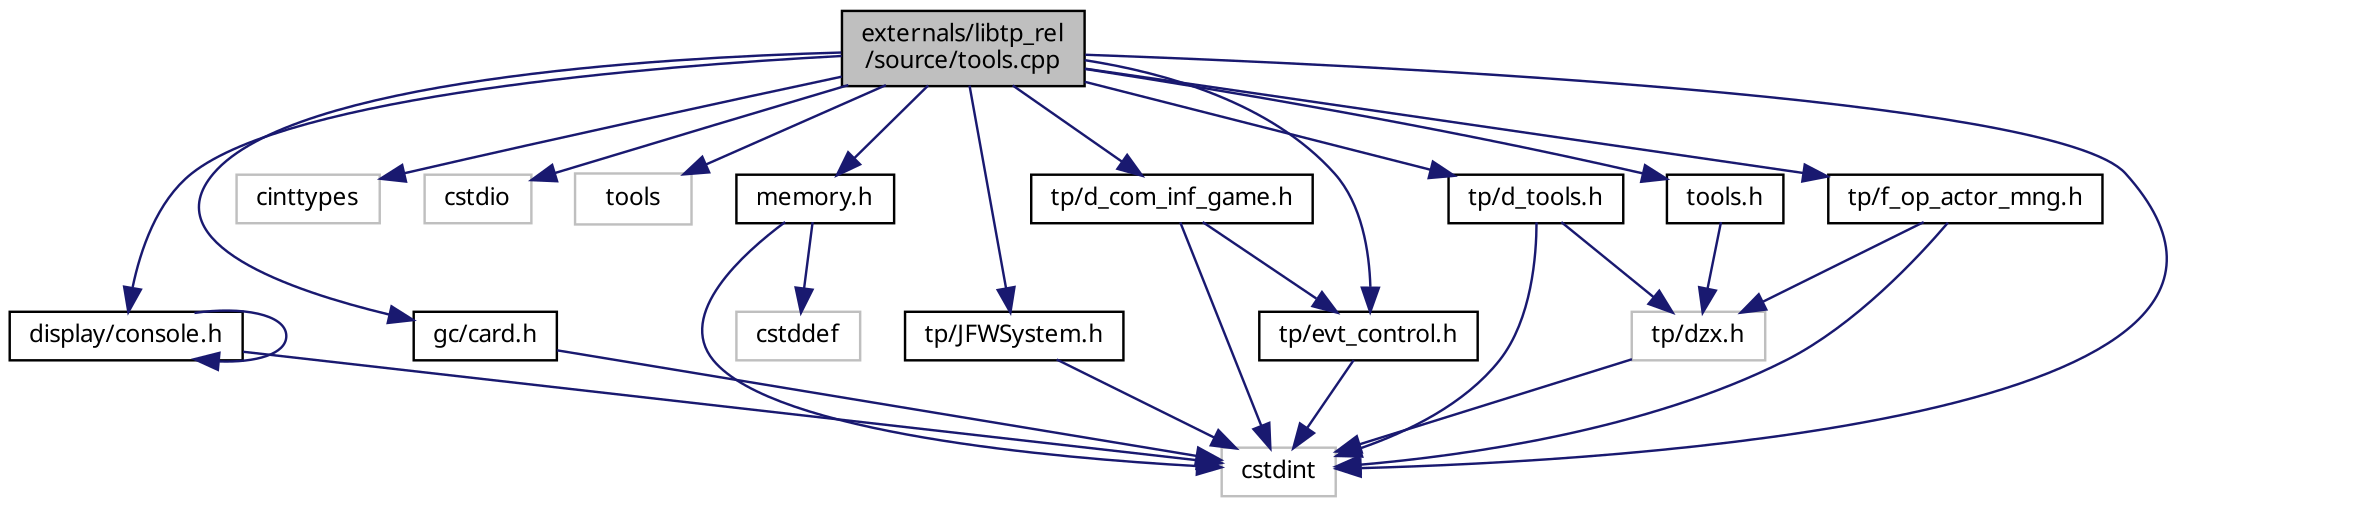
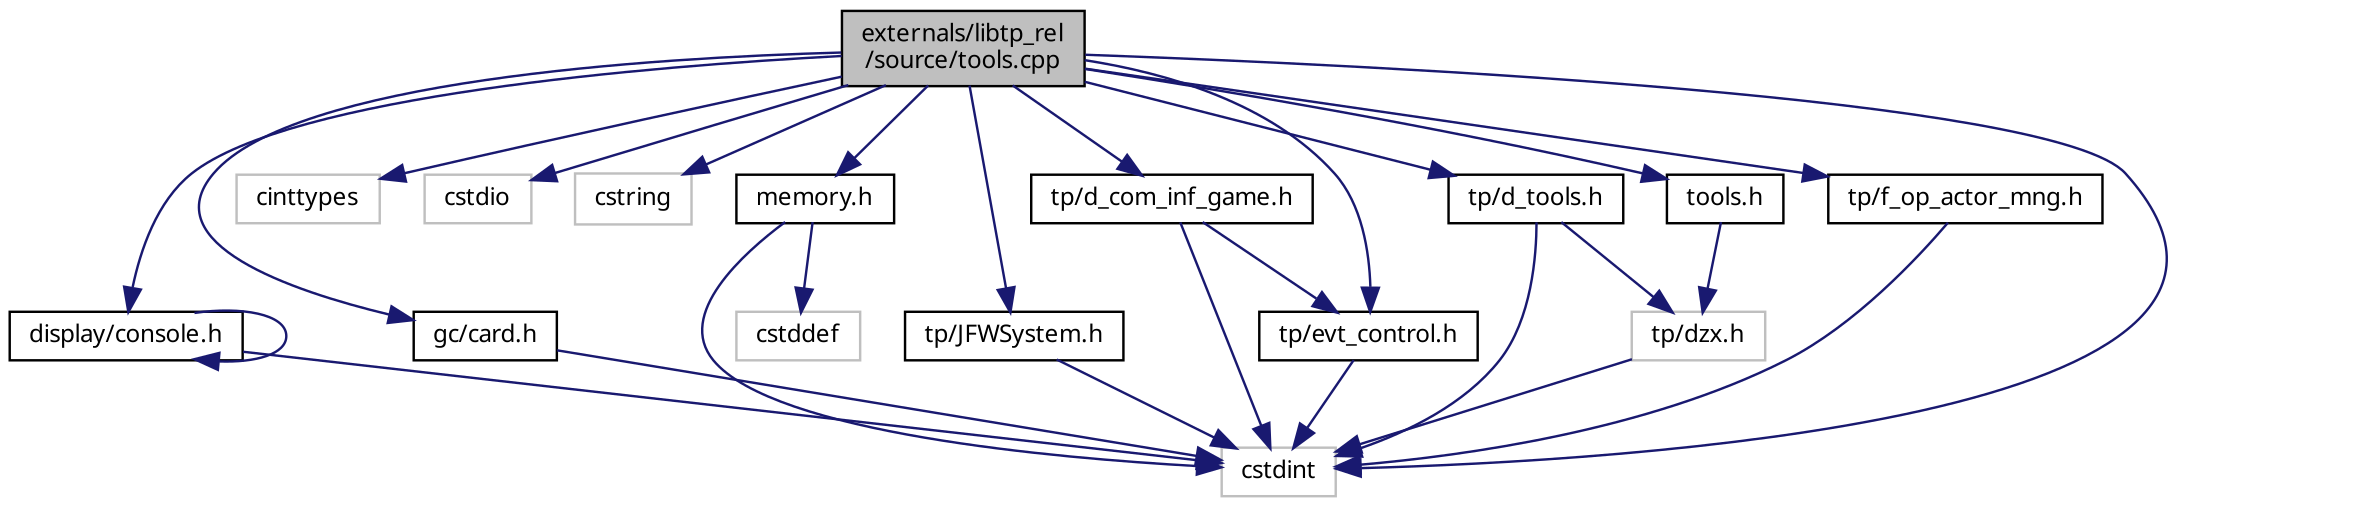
(633, 199) -> (633, 199)
(1843, 262) -> none
